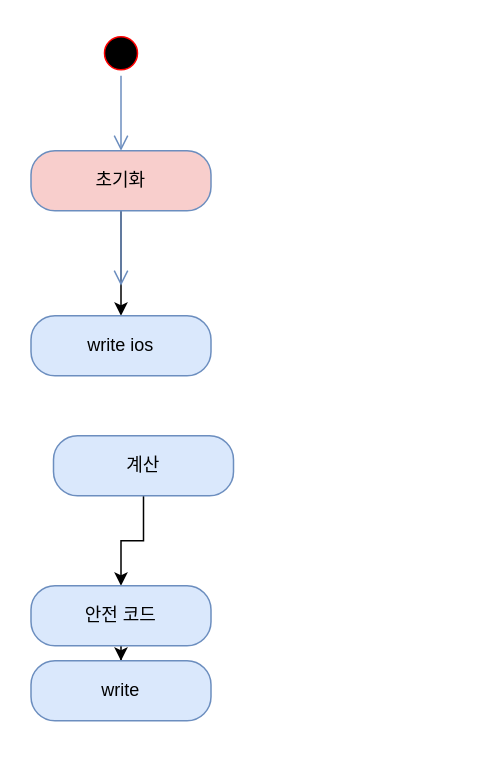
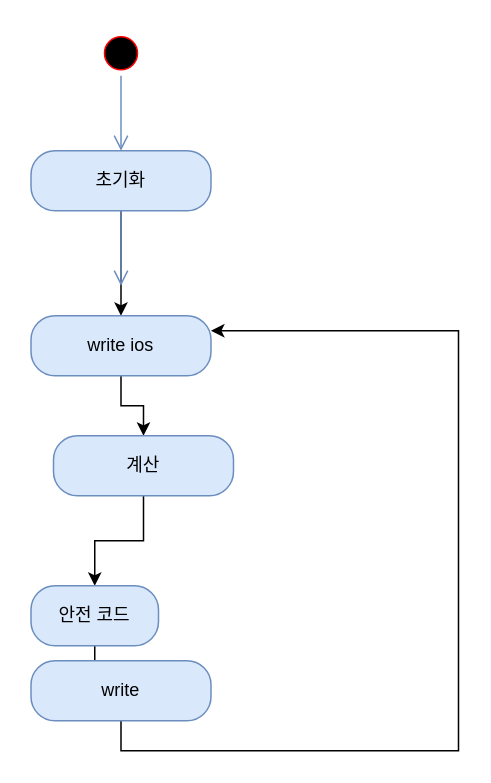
(121, 181) -> (121, 181)
none -> (127, 406)
none -> (458, 606)
(121, 616) -> (95, 616)
